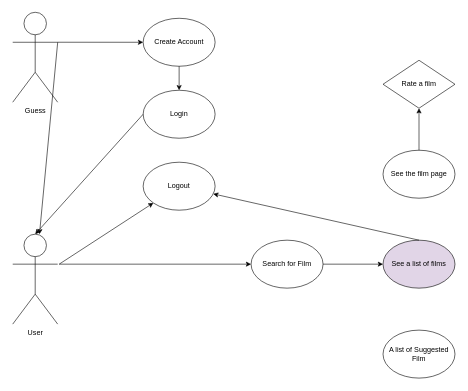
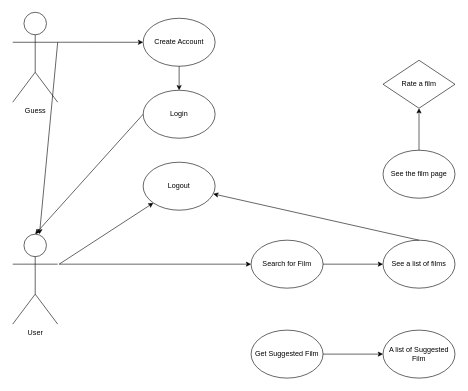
(419, 264) -> (419, 264)
none -> (287, 354)
none -> (377, 354)
